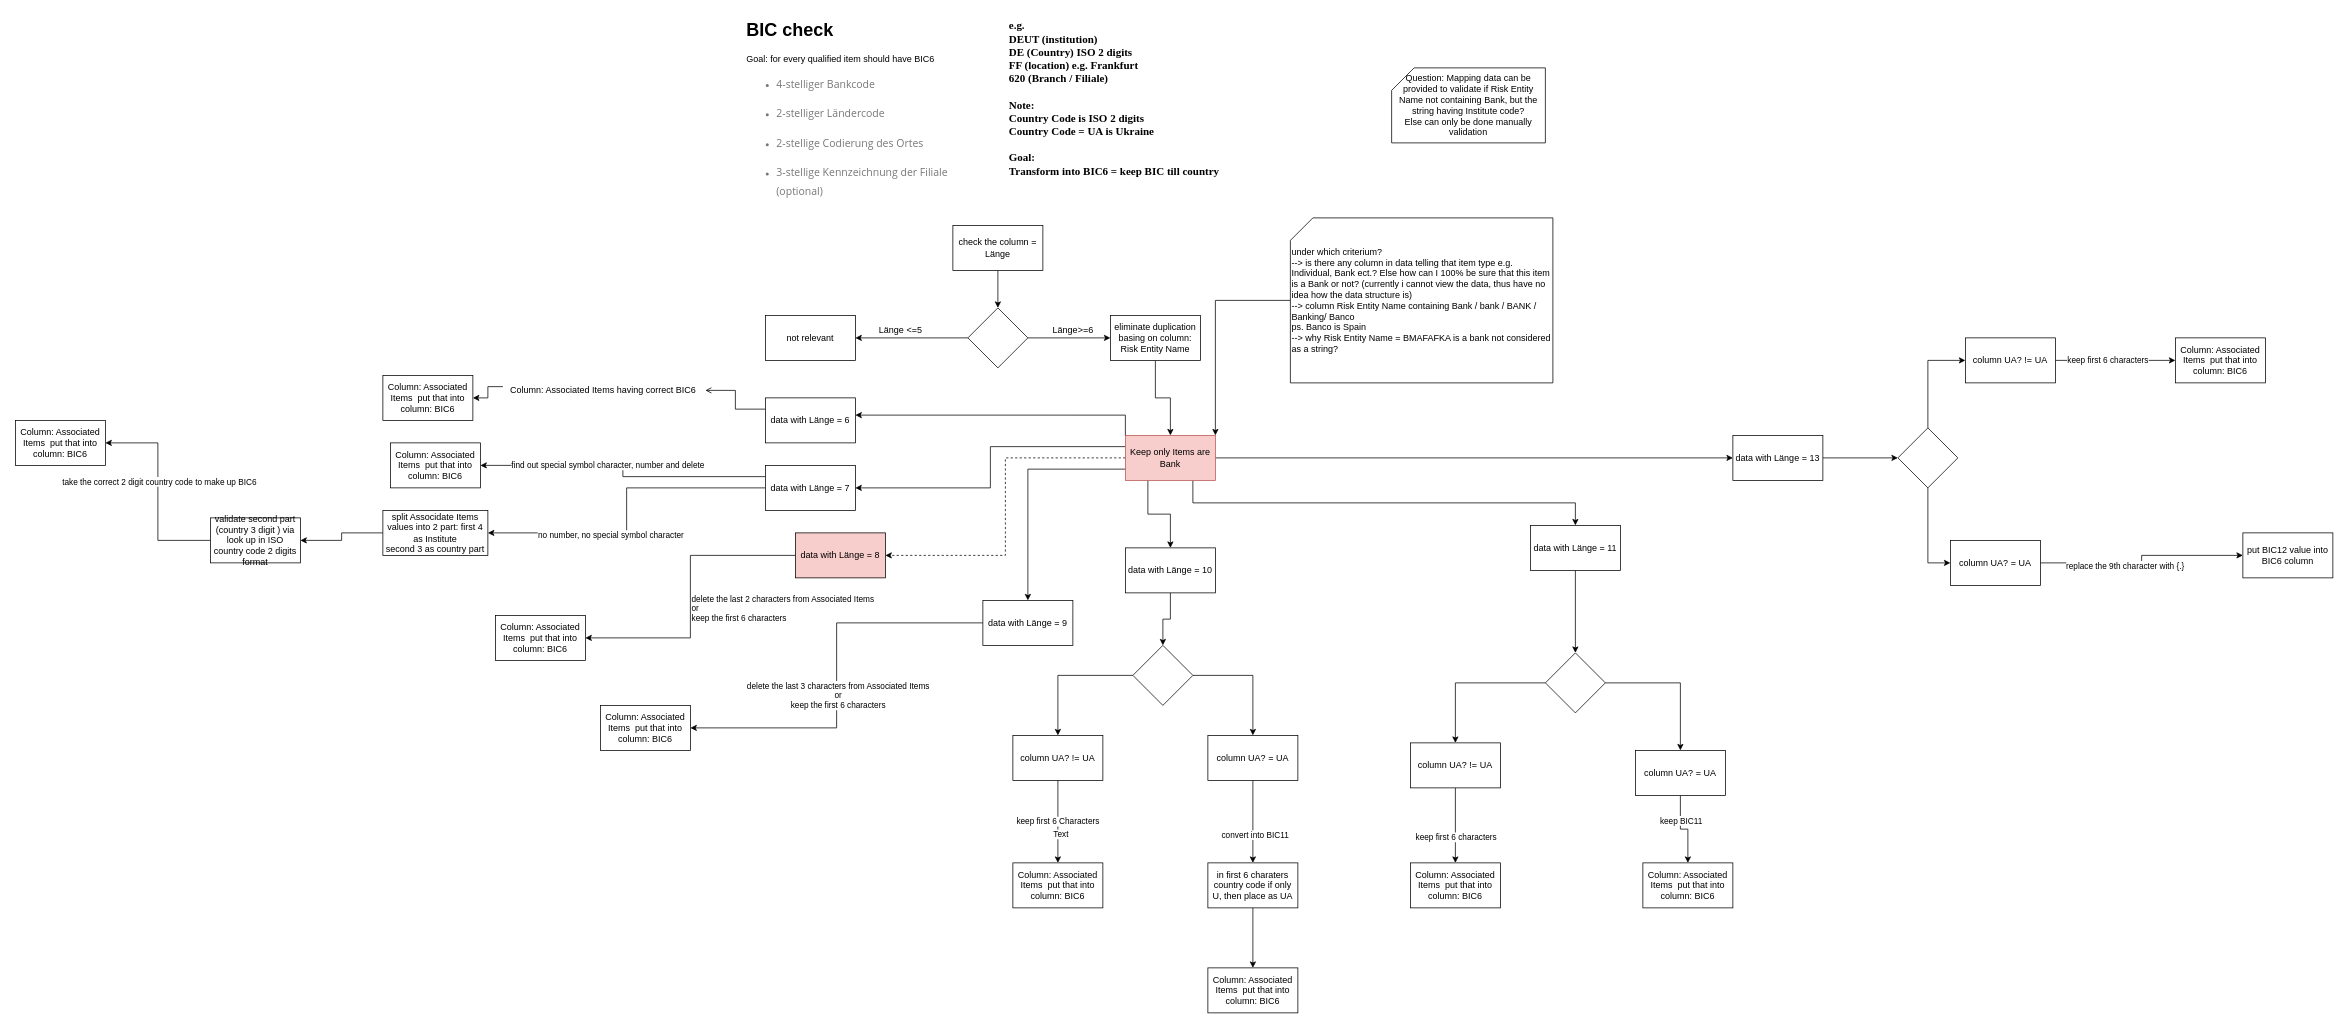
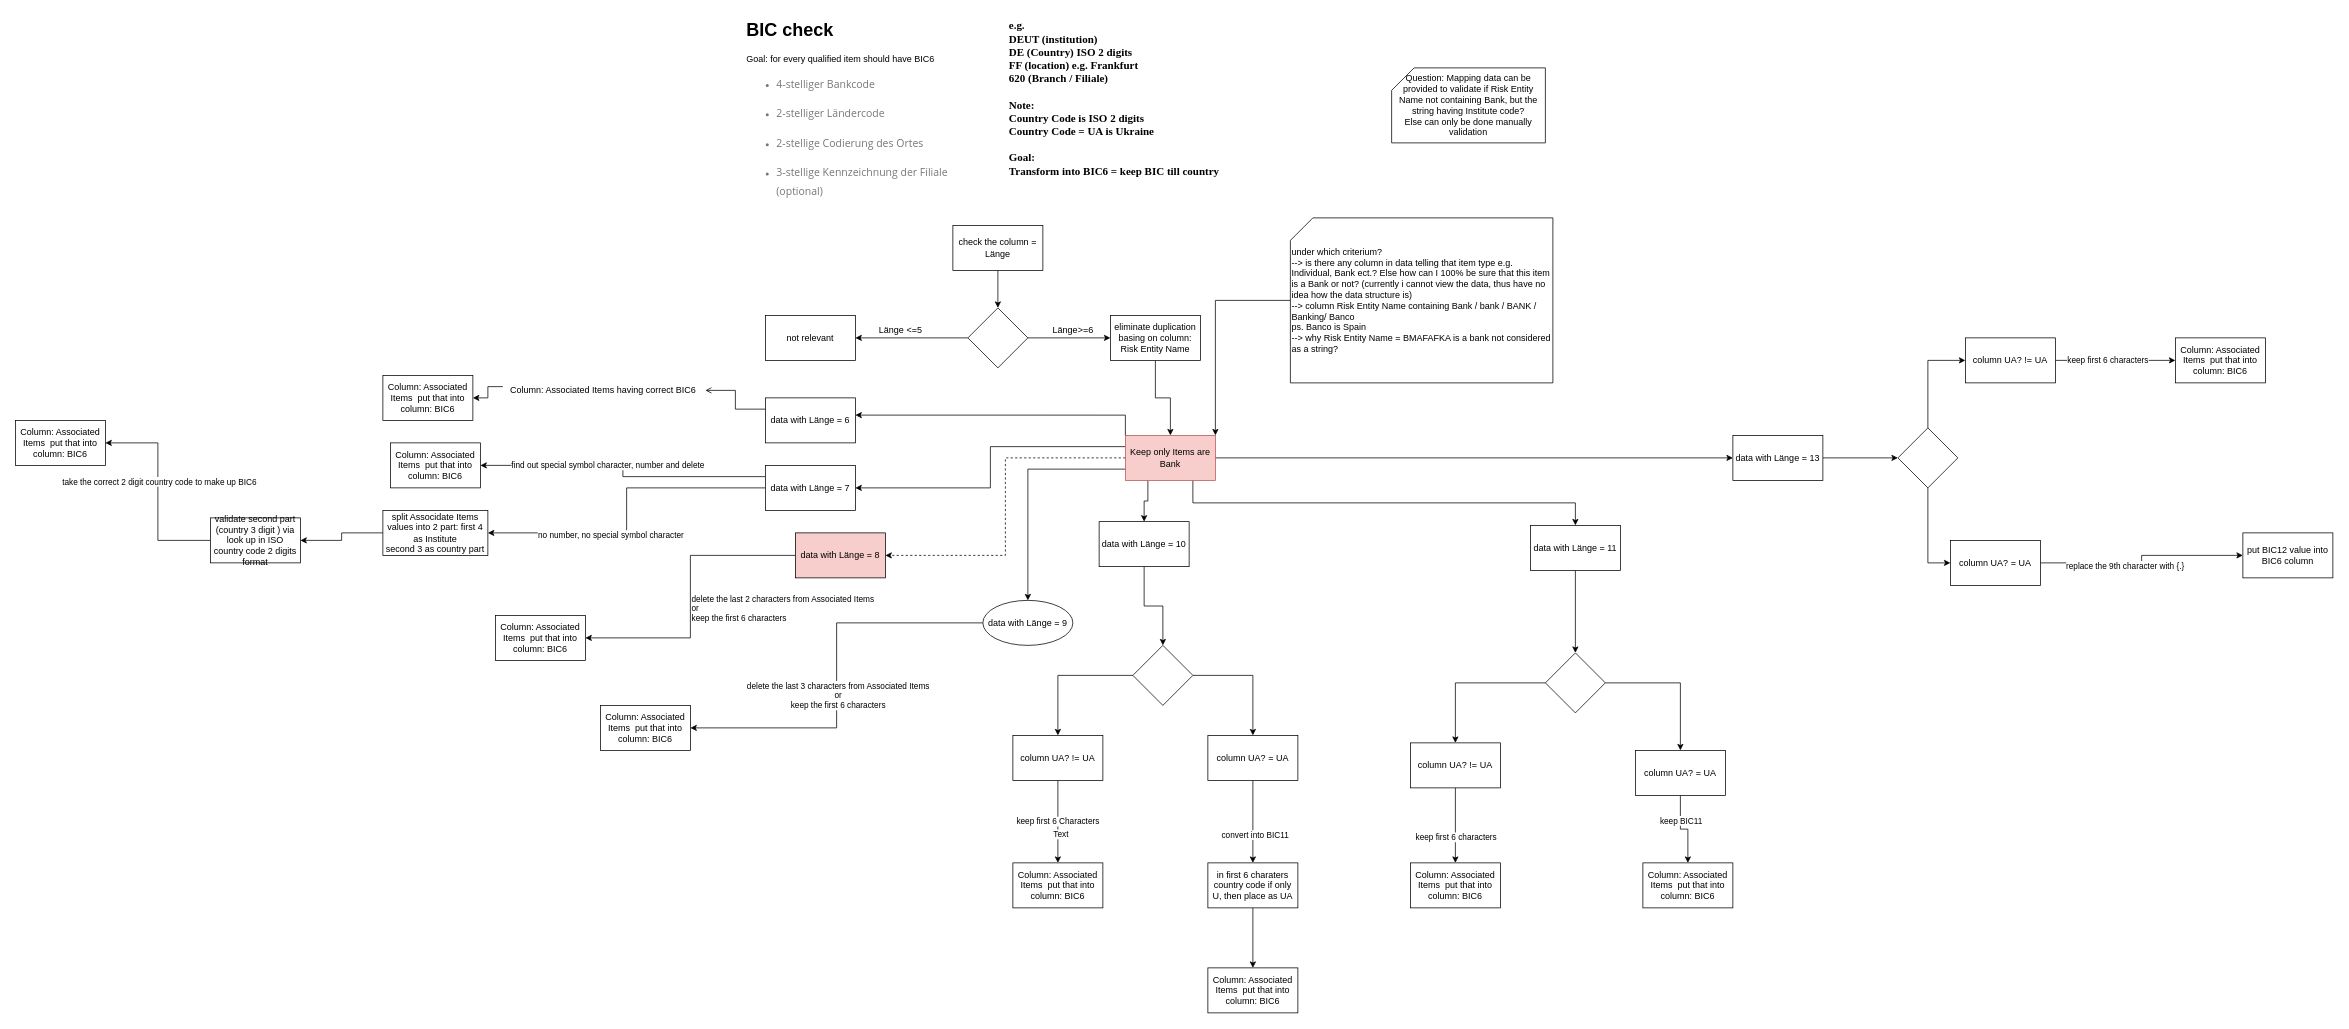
(1170, 570) -> (1144, 544)
(1028, 623) -> (1028, 623)
